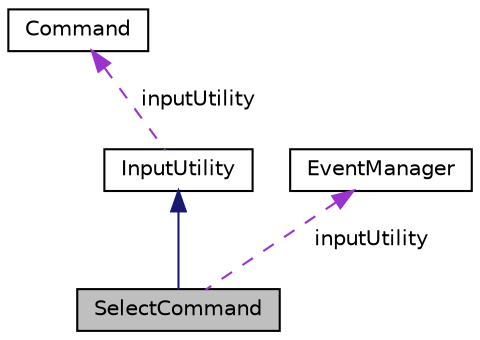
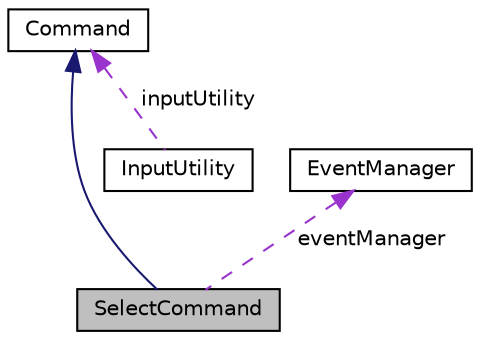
(368, 240) -> (368, 240)
(178, 251) -> (85, 192)
